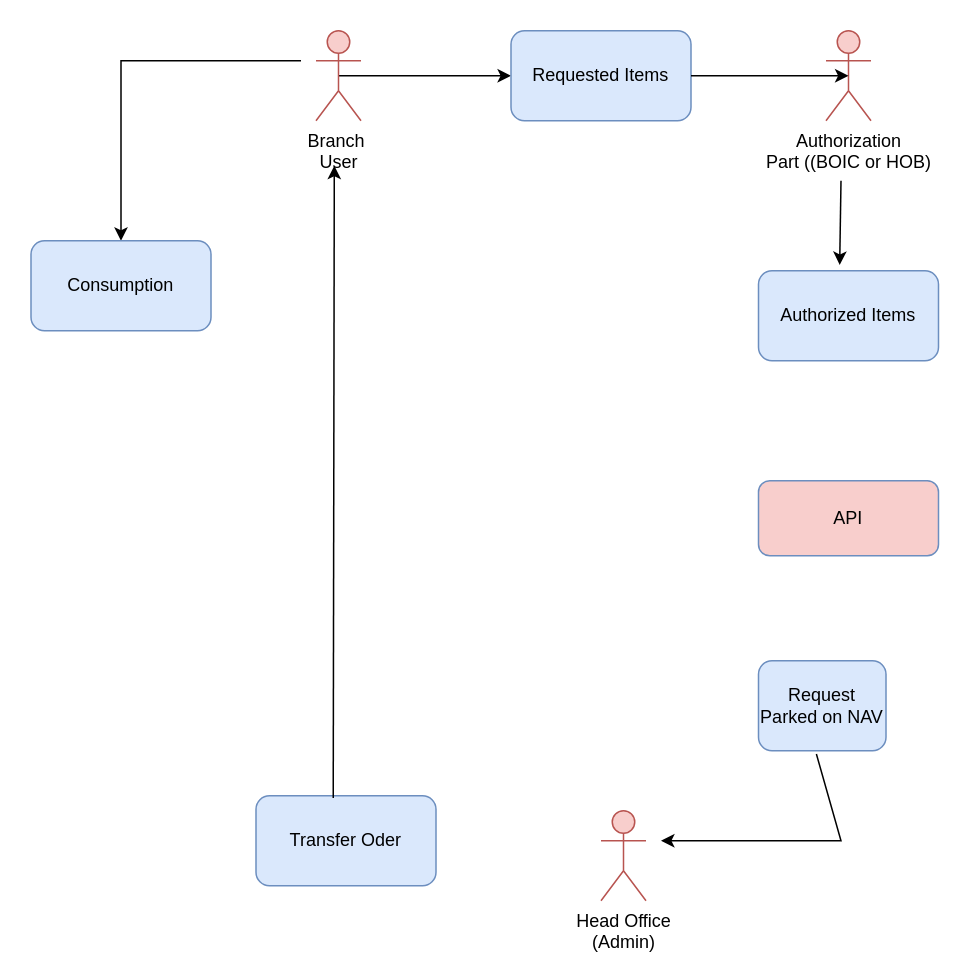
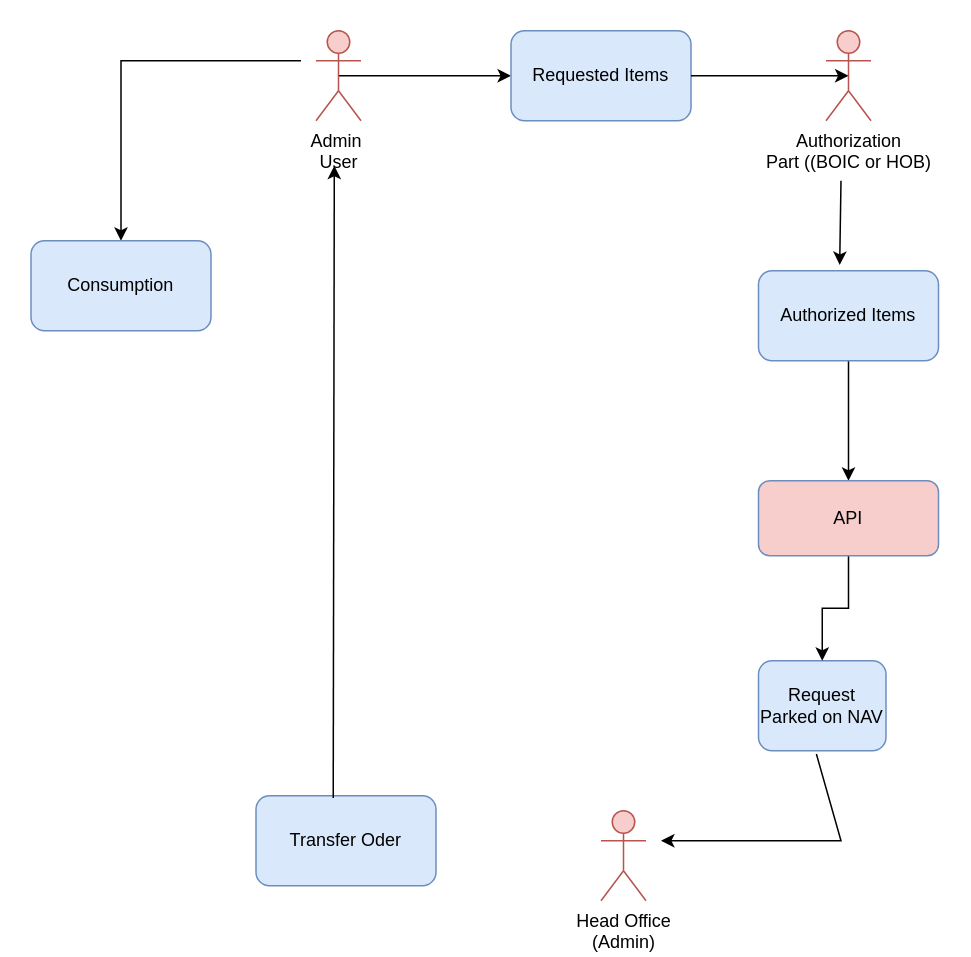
(339, 153) -> (339, 153)
none -> (848, 416)
none -> (840, 608)
